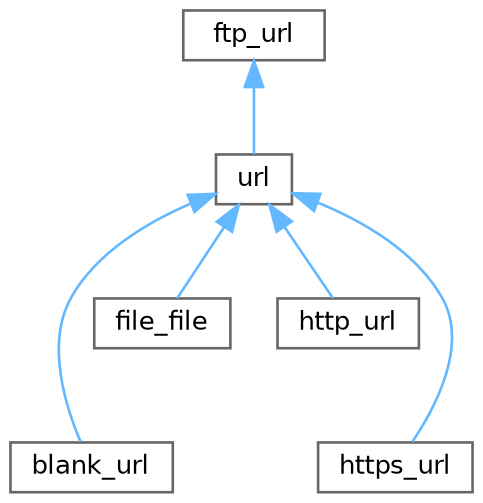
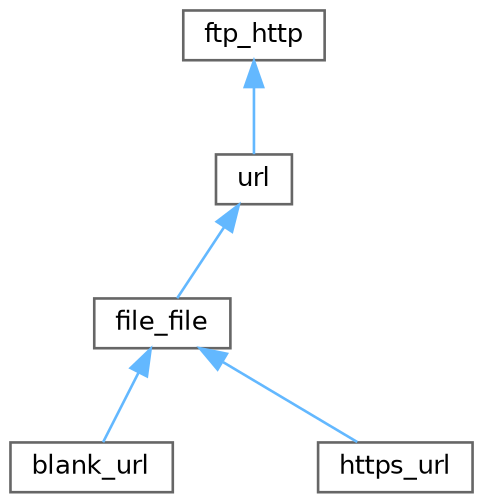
(254, 35) -> (254, 35)
(73, 295) -> (121, 407)
(441, 296) -> (290, 402)
(348, 323) -> none
